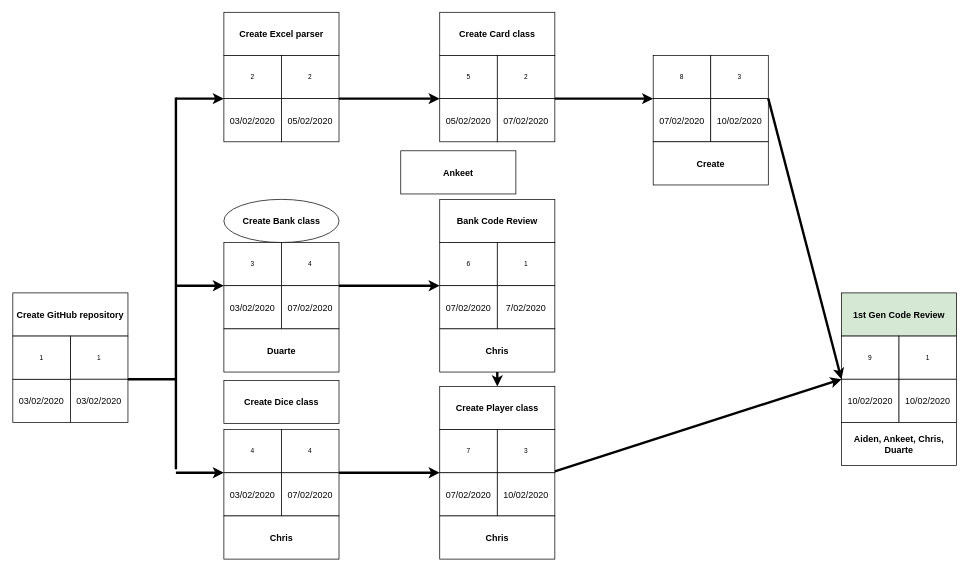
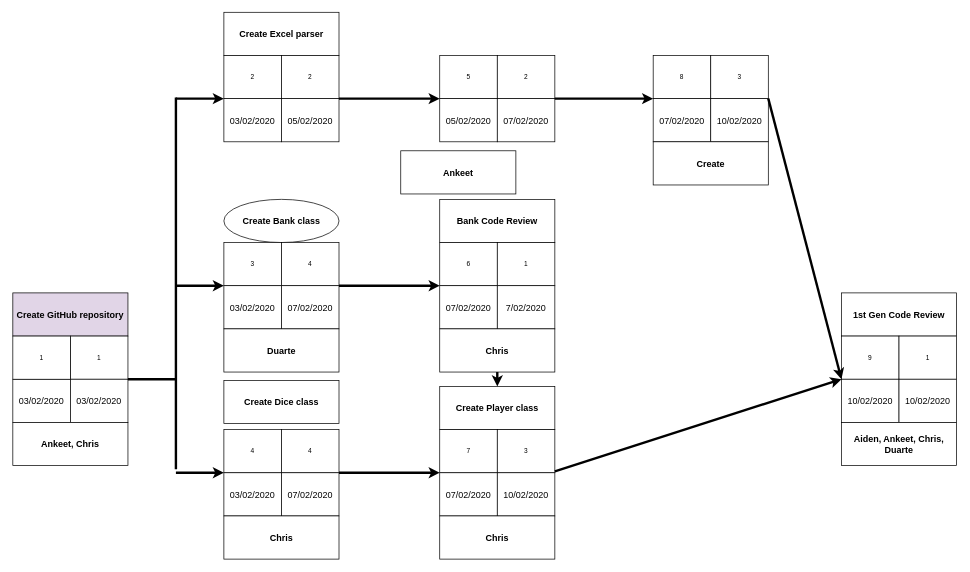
(497, 34) -> none
(70, 315) -> (70, 315)
(899, 315) -> (899, 315)
none -> (70, 444)
